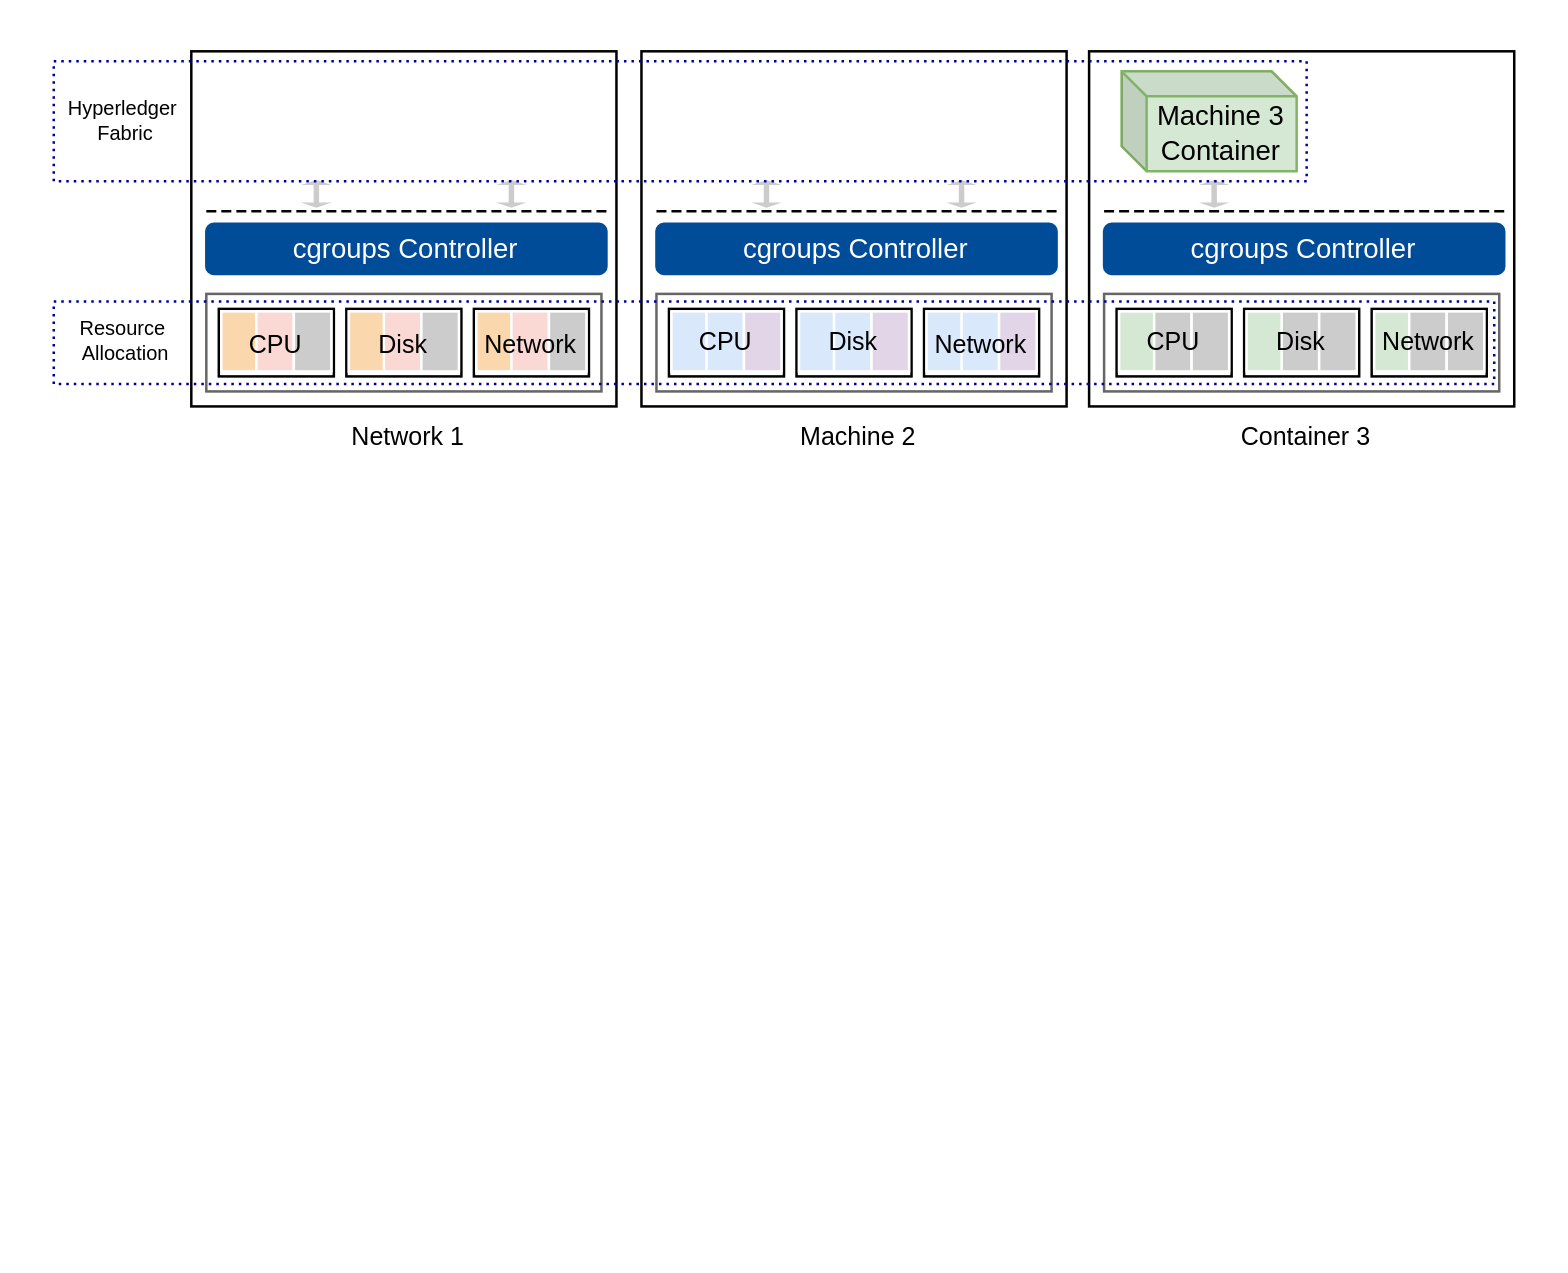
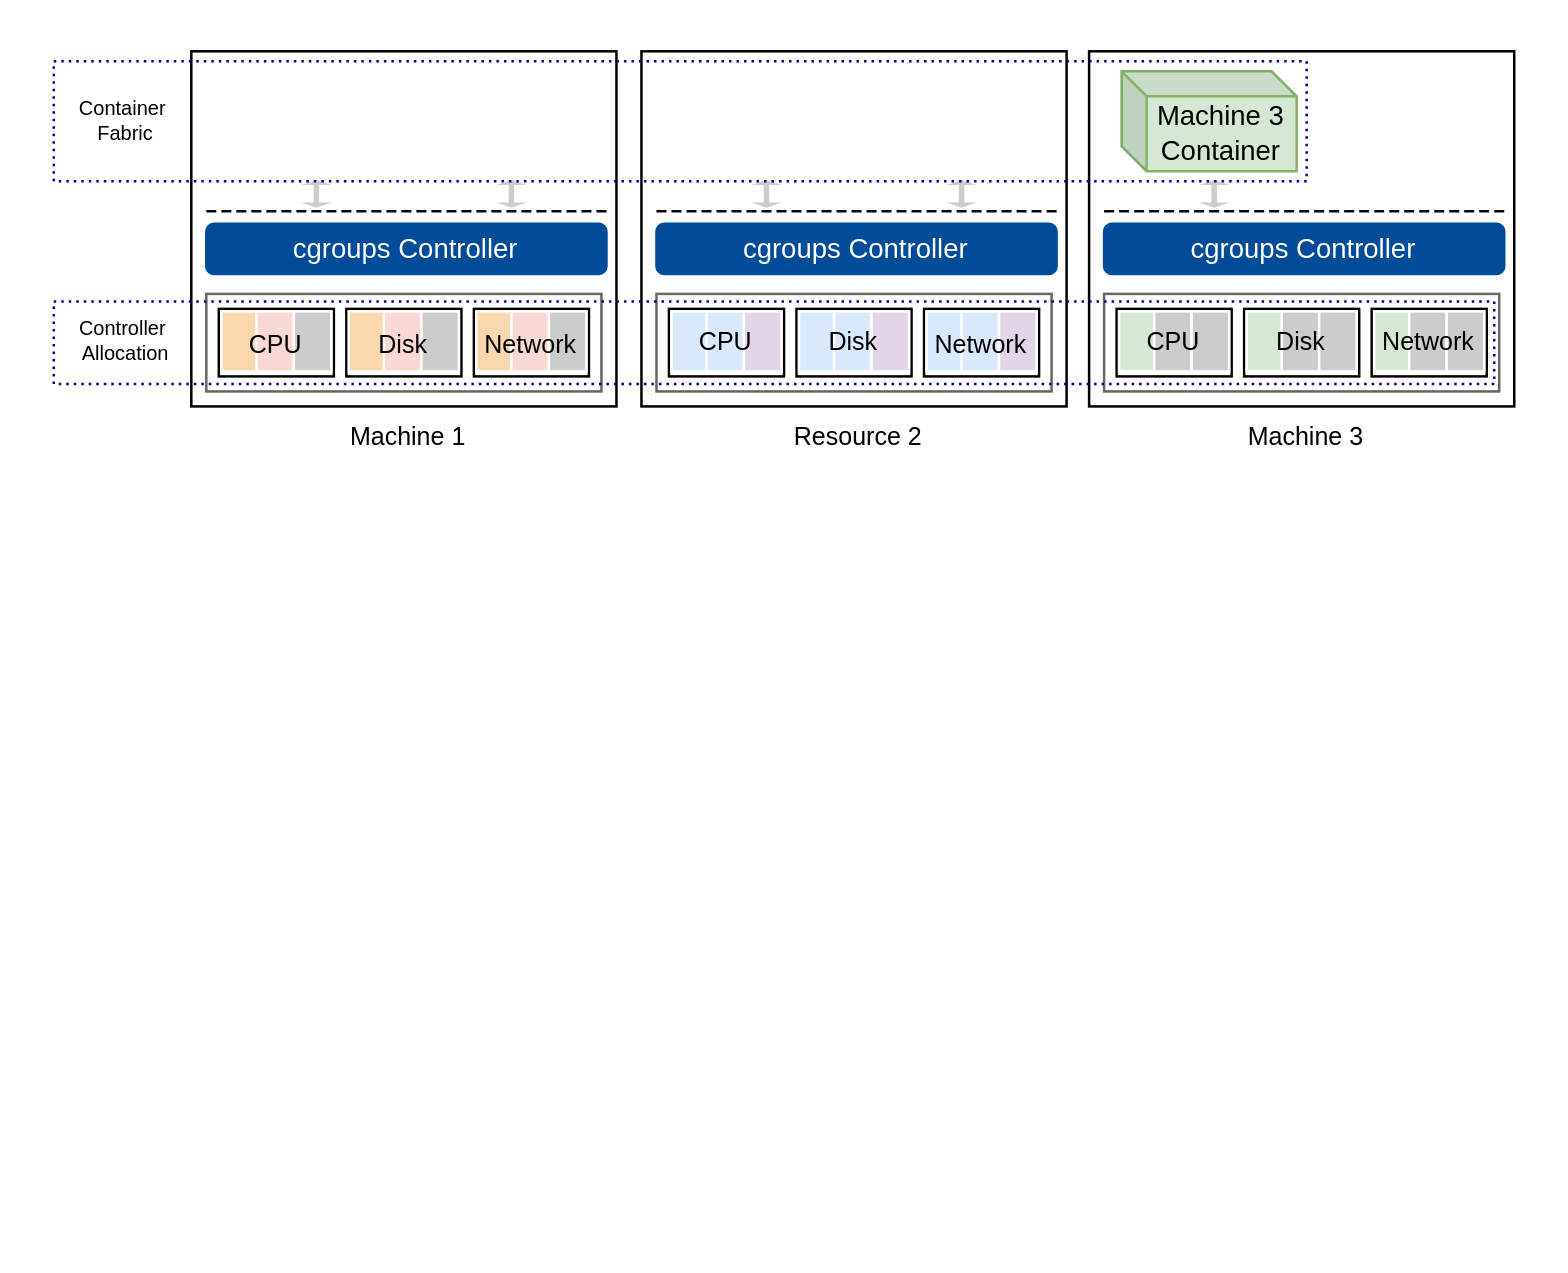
(126, 121) -> (126, 121)
(126, 341) -> (126, 341)
(409, 436) -> (409, 436)
(859, 436) -> (859, 436)
(1306, 436) -> (1306, 436)
